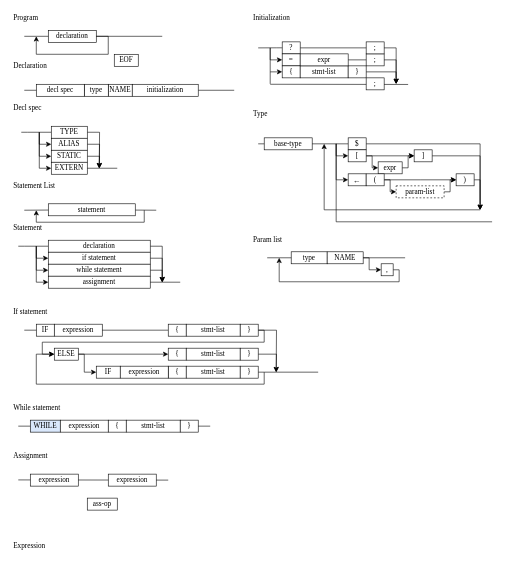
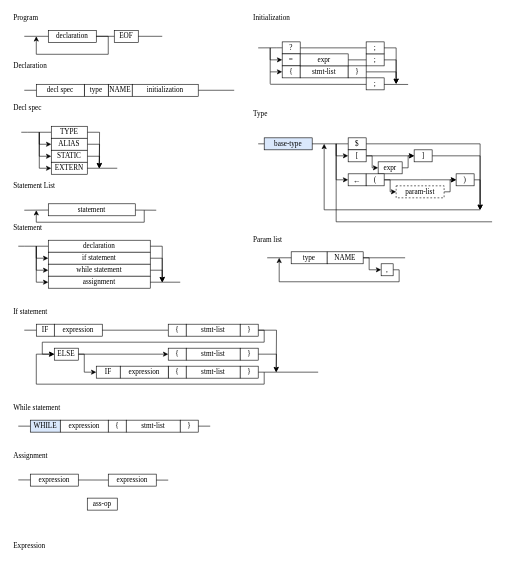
(126, 60) -> (126, 36)
(288, 144) -> (288, 144)
